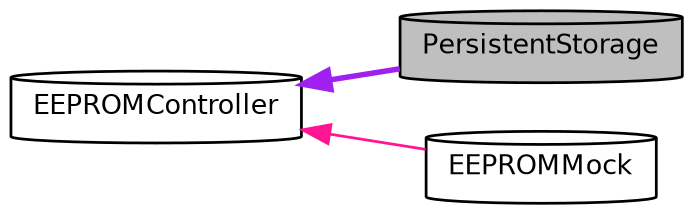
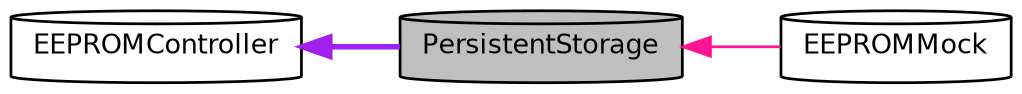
(378, 142) -> (746, 47)
